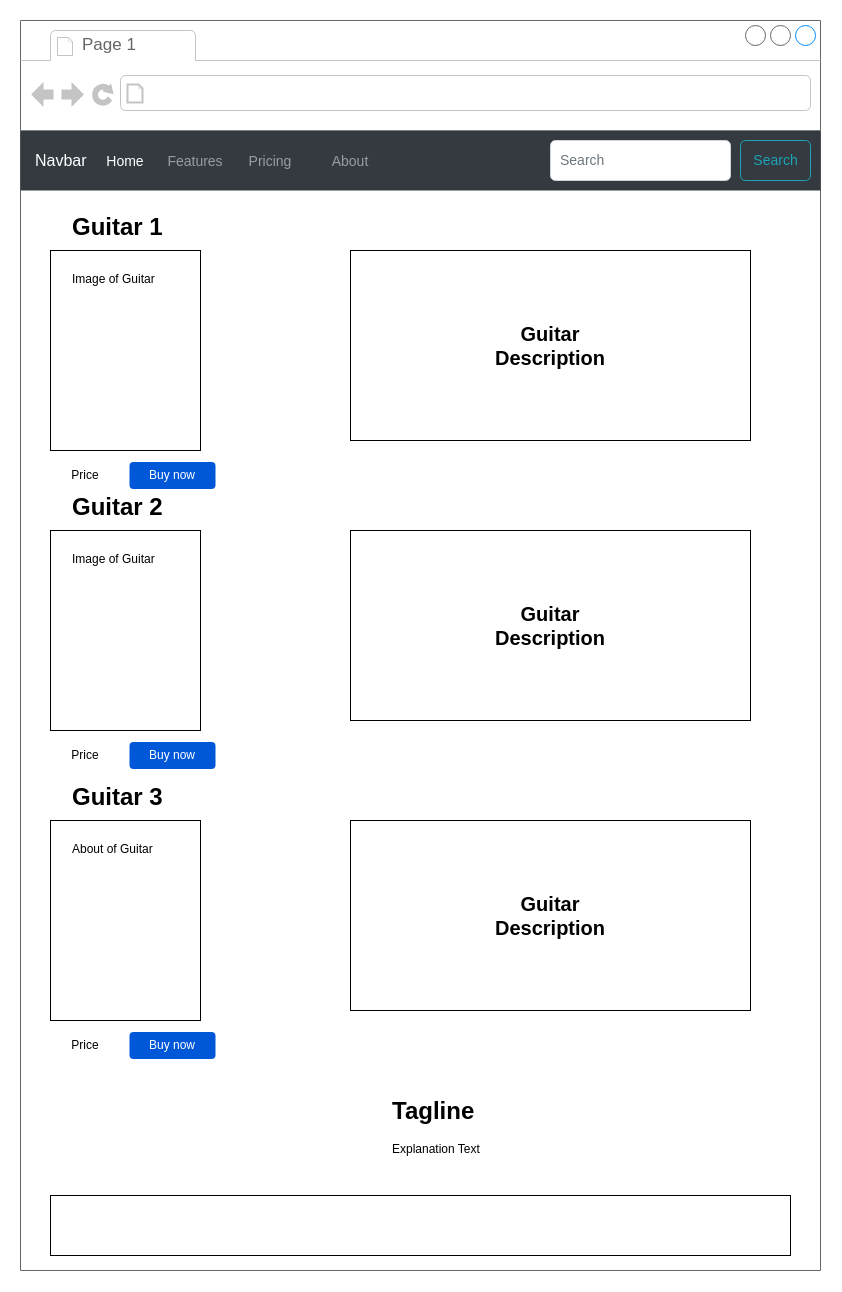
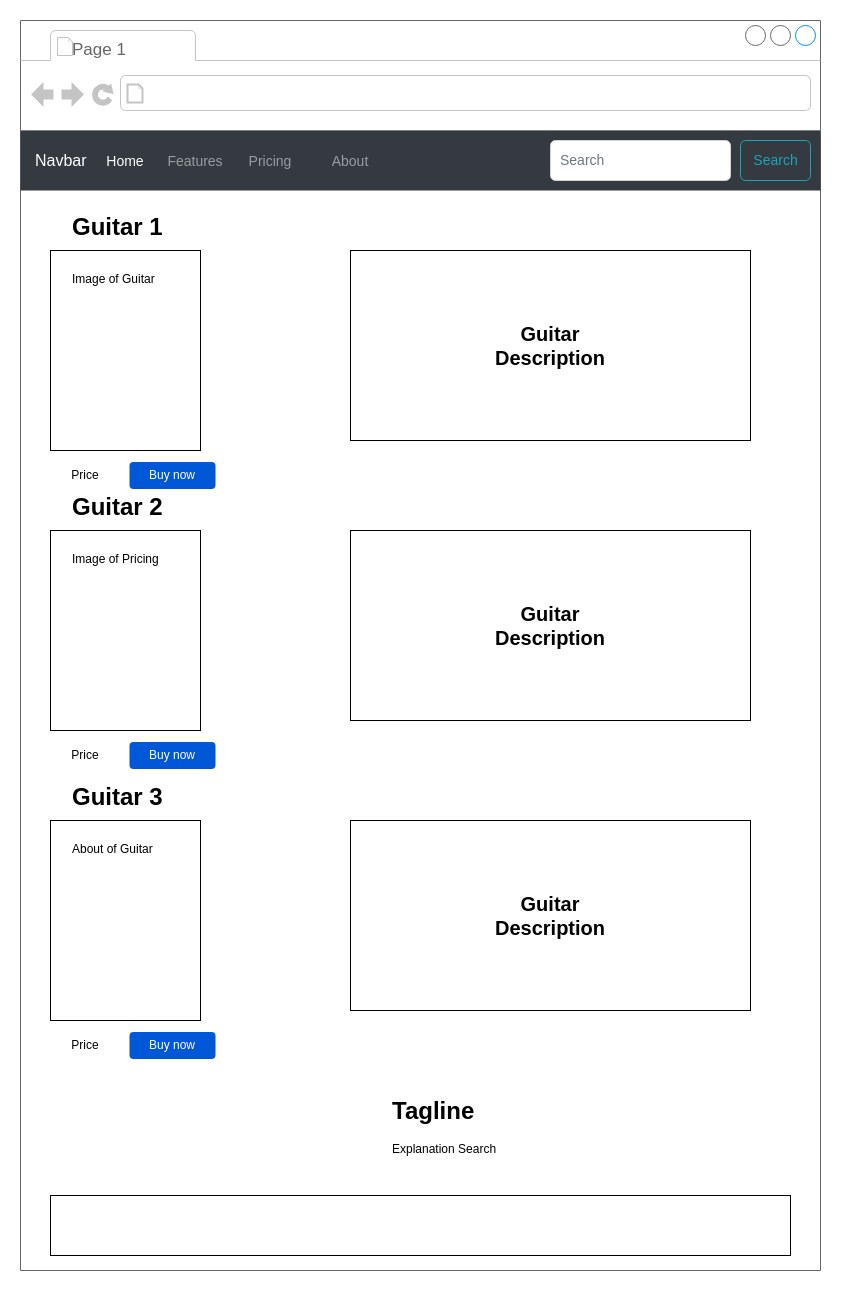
(136, 46) -> (126, 51)
(118, 492) -> (120, 492)
(442, 1112) -> (448, 1112)
